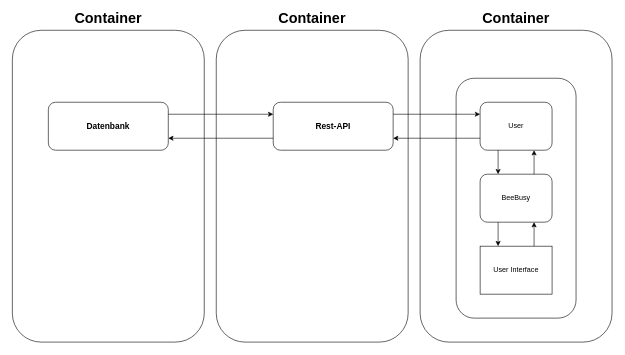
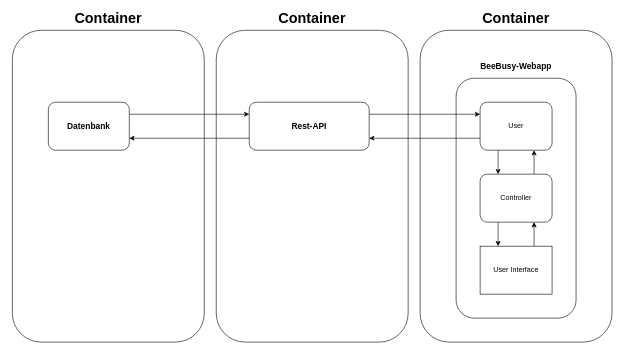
none -> (516, 66)
(108, 126) -> (89, 126)
(333, 126) -> (309, 126)
(516, 198) -> (516, 198)
